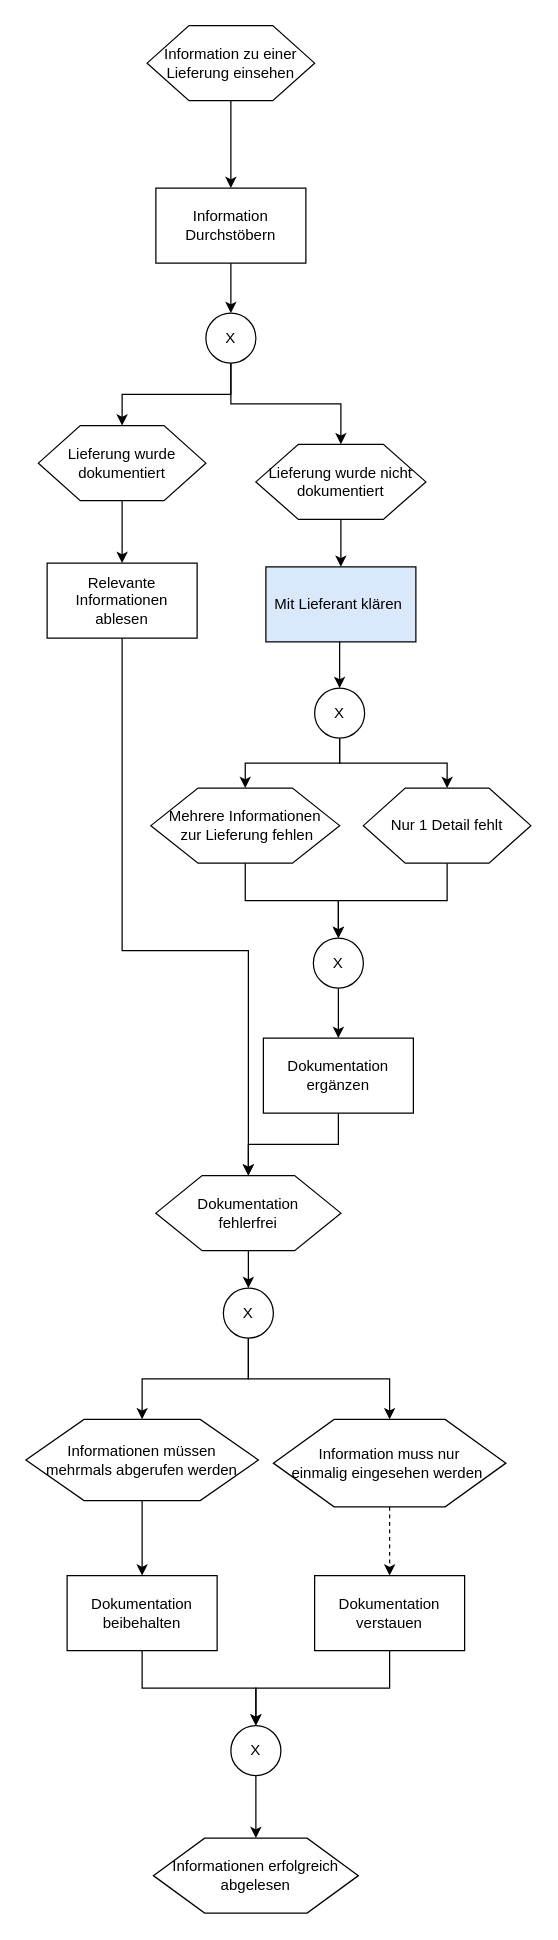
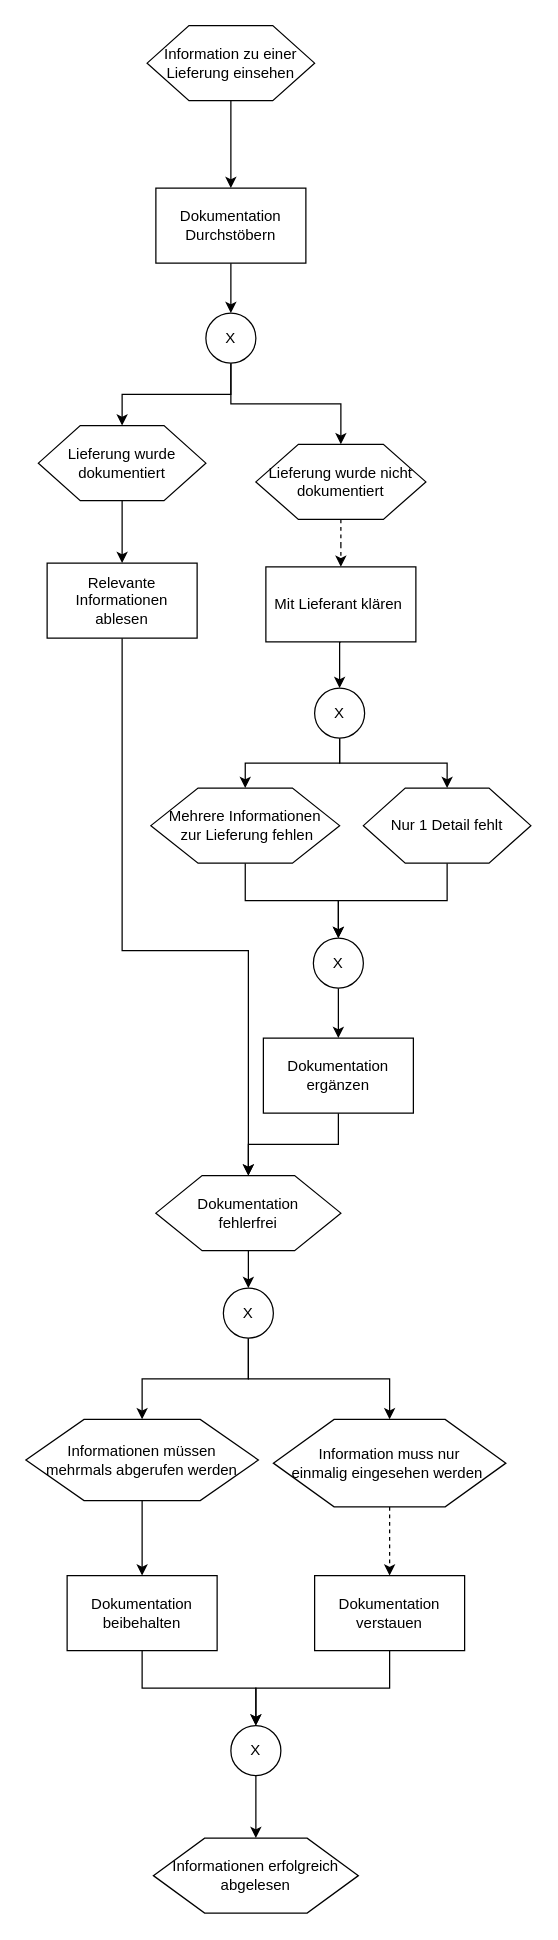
(231, 226) -> (231, 226)
(341, 542) -> (341, 542)
(341, 604) -> (341, 604)
